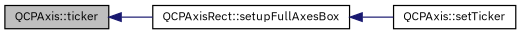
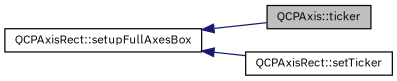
(137, 17) -> (241, 26)
(455, 17) -> (319, 64)
